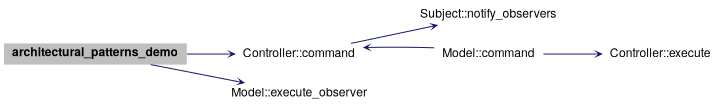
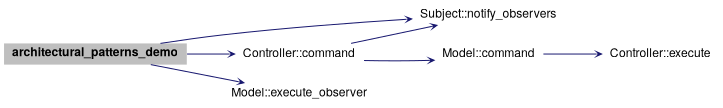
none -> (283, 29)
(402, 47) -> (397, 61)
